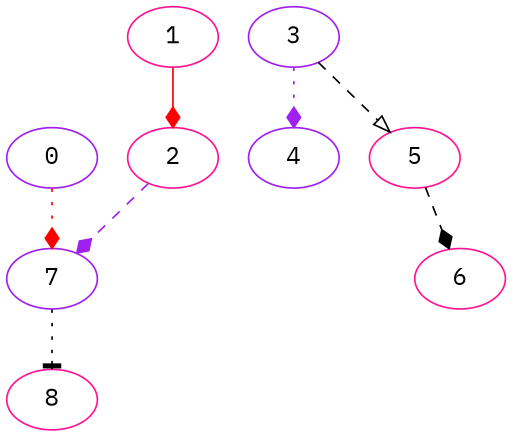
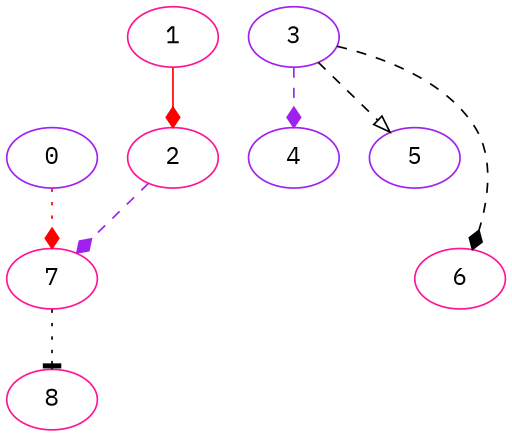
(294, 87) -> (294, 87)
(415, 158) -> (415, 158)
(434, 208) -> (457, 105)
(52, 279) -> (52, 279)
